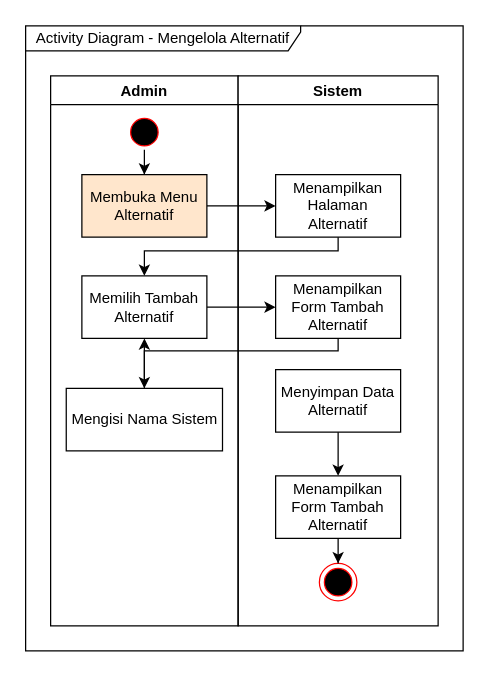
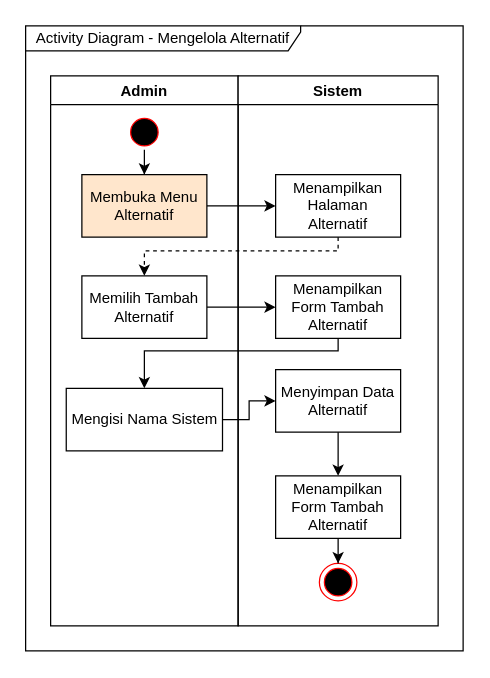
(241, 251) -> (241, 251)
(144, 347) -> (249, 414)
